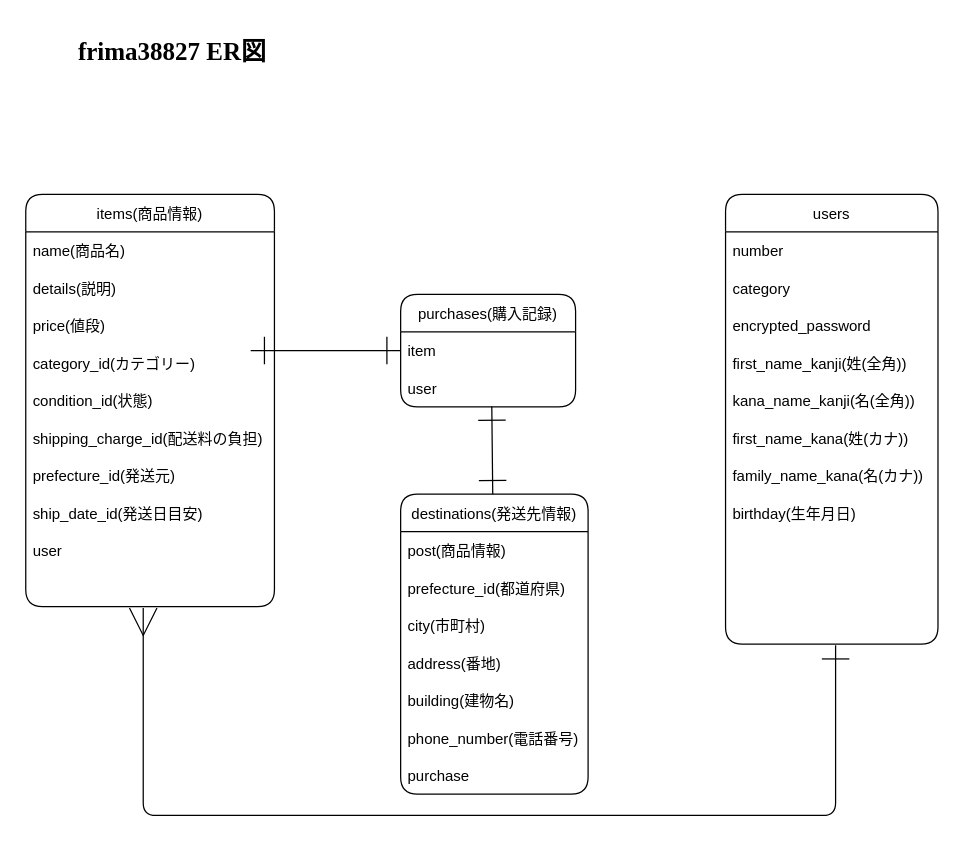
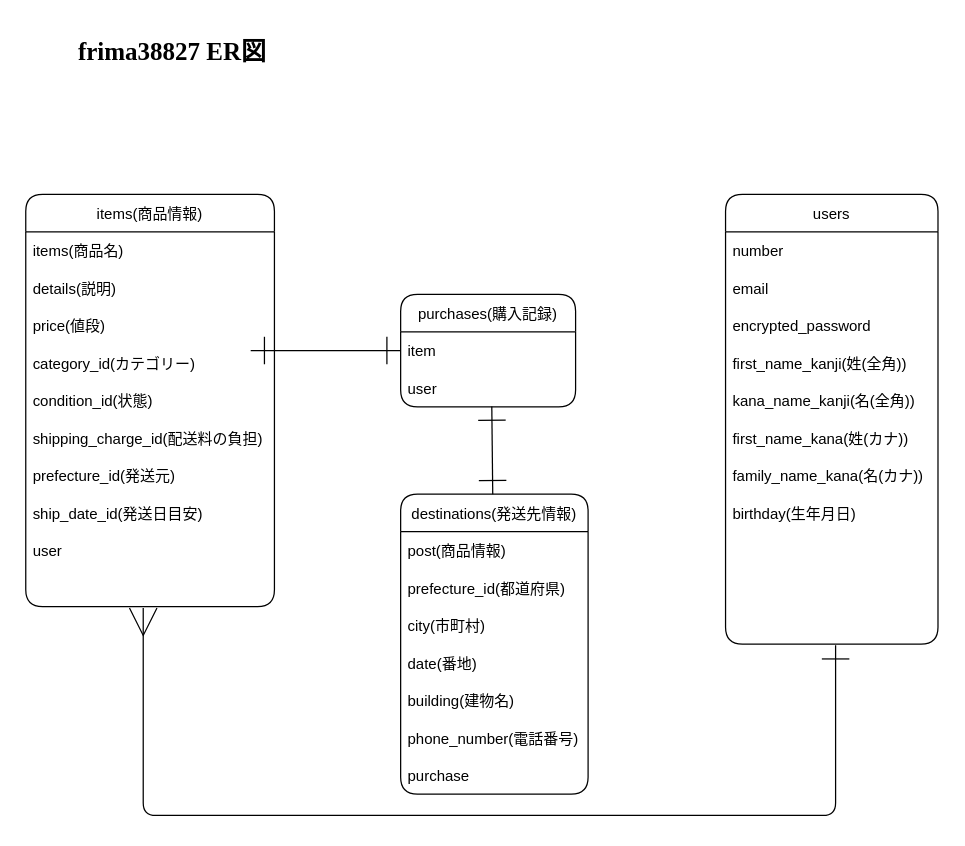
(80, 251) -> (82, 251)
(766, 289) -> (750, 289)
(460, 664) -> (448, 664)
